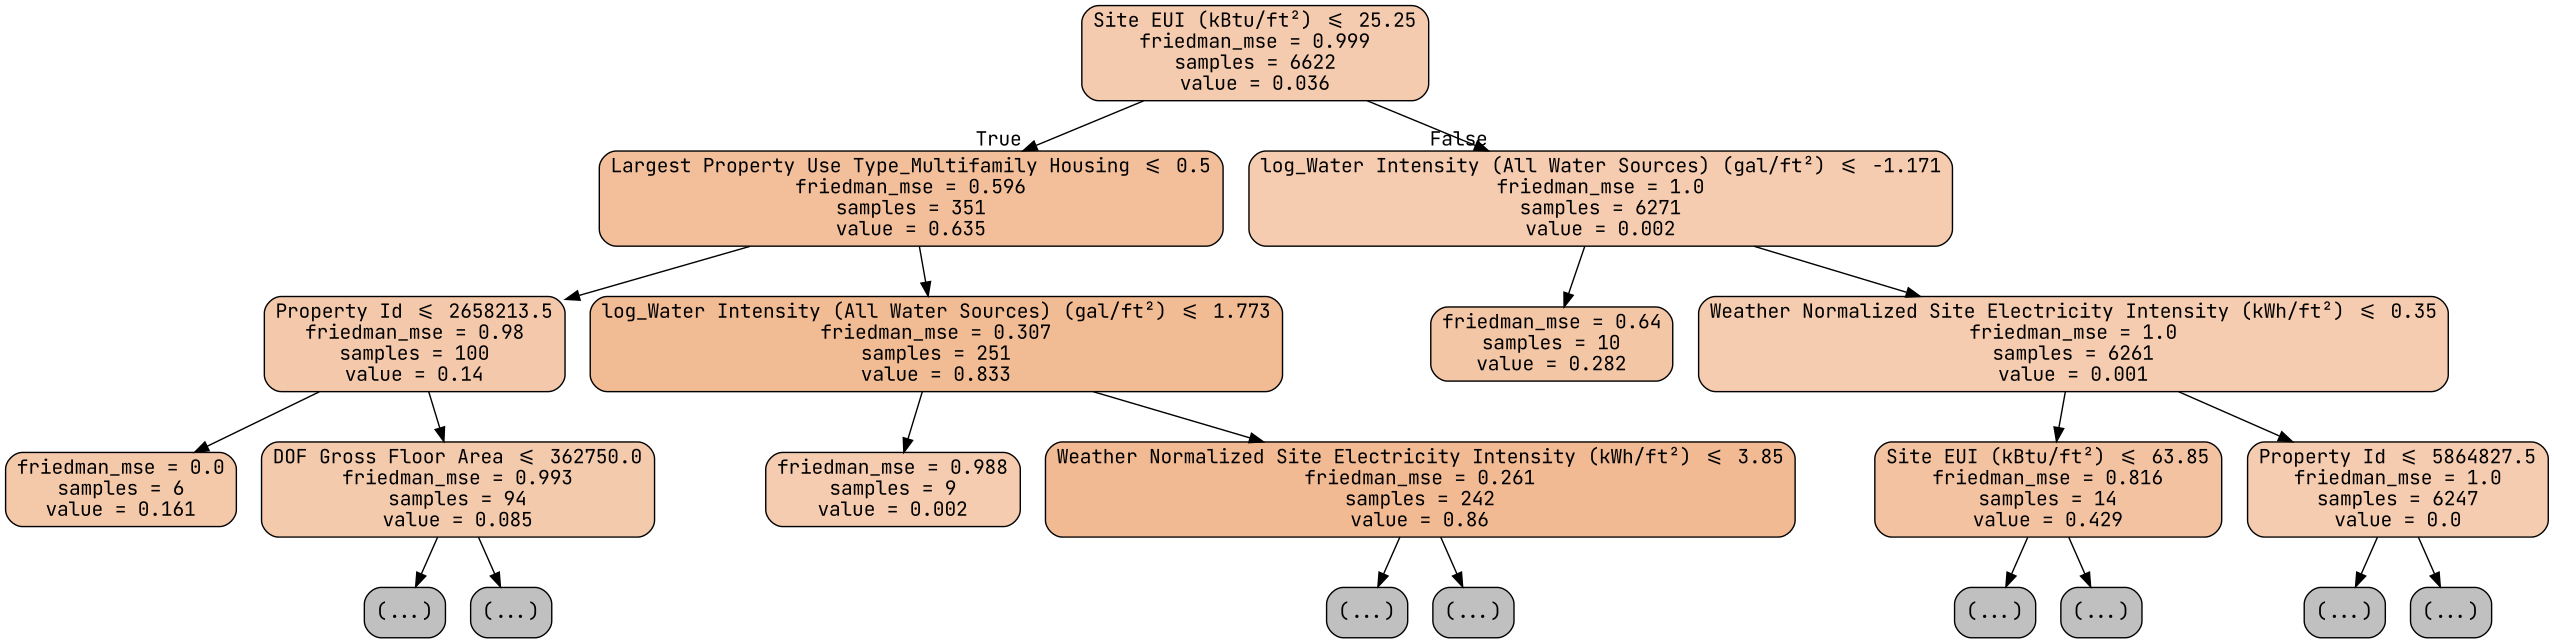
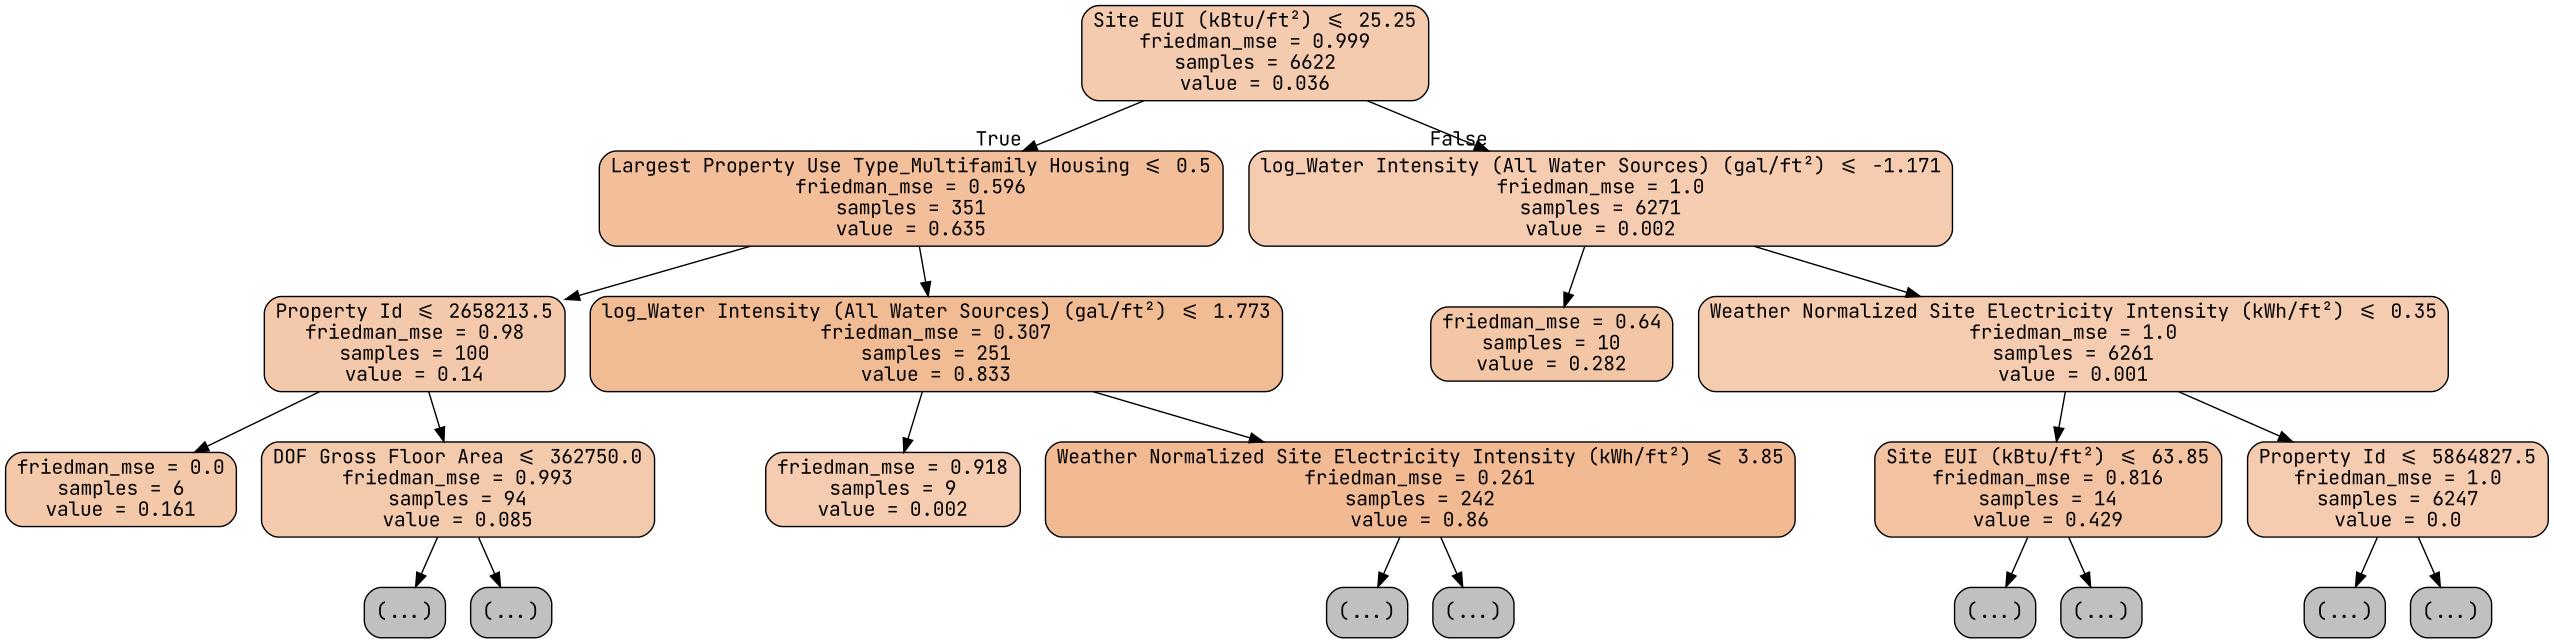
(893, 490) -> (893, 490)
